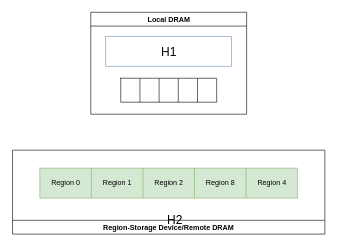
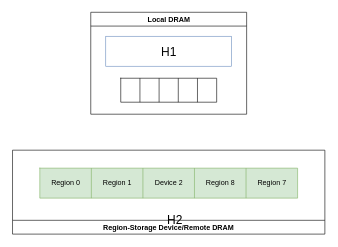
(169, 183) -> (169, 183)
(272, 183) -> (272, 183)
